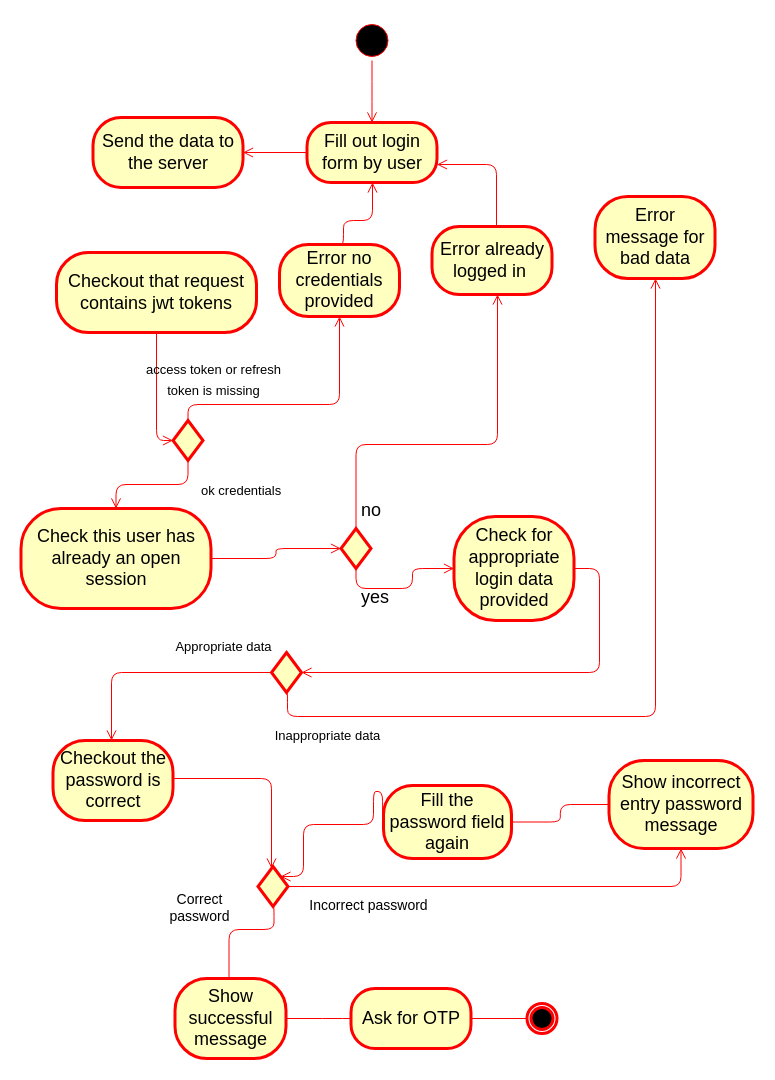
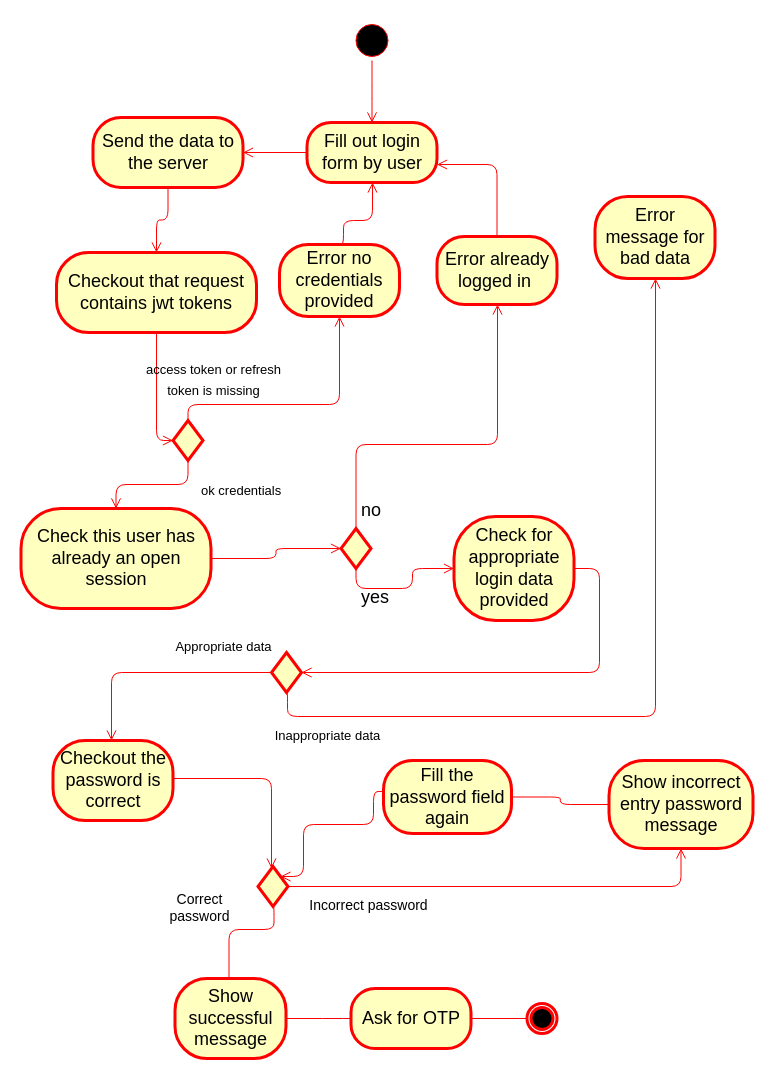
none -> (162, 220)
(492, 261) -> (497, 271)
(448, 822) -> (448, 797)
